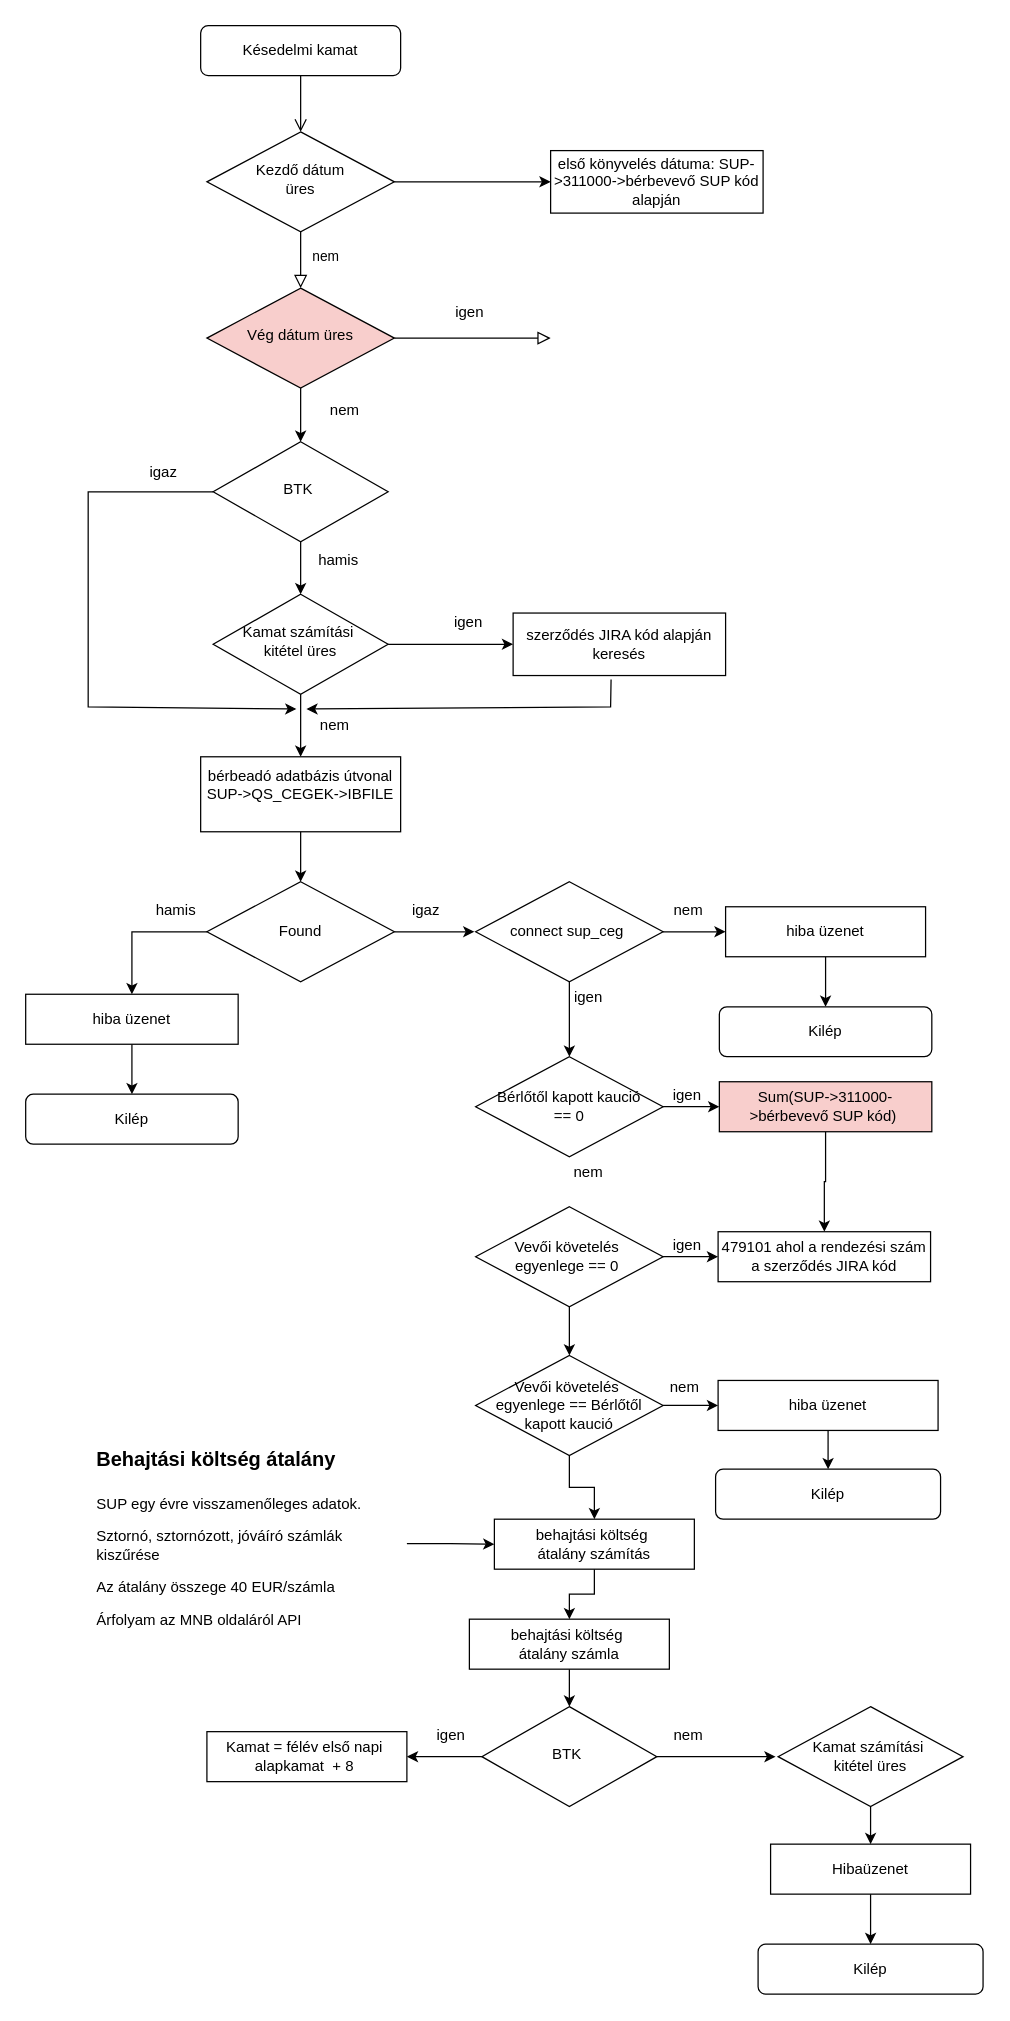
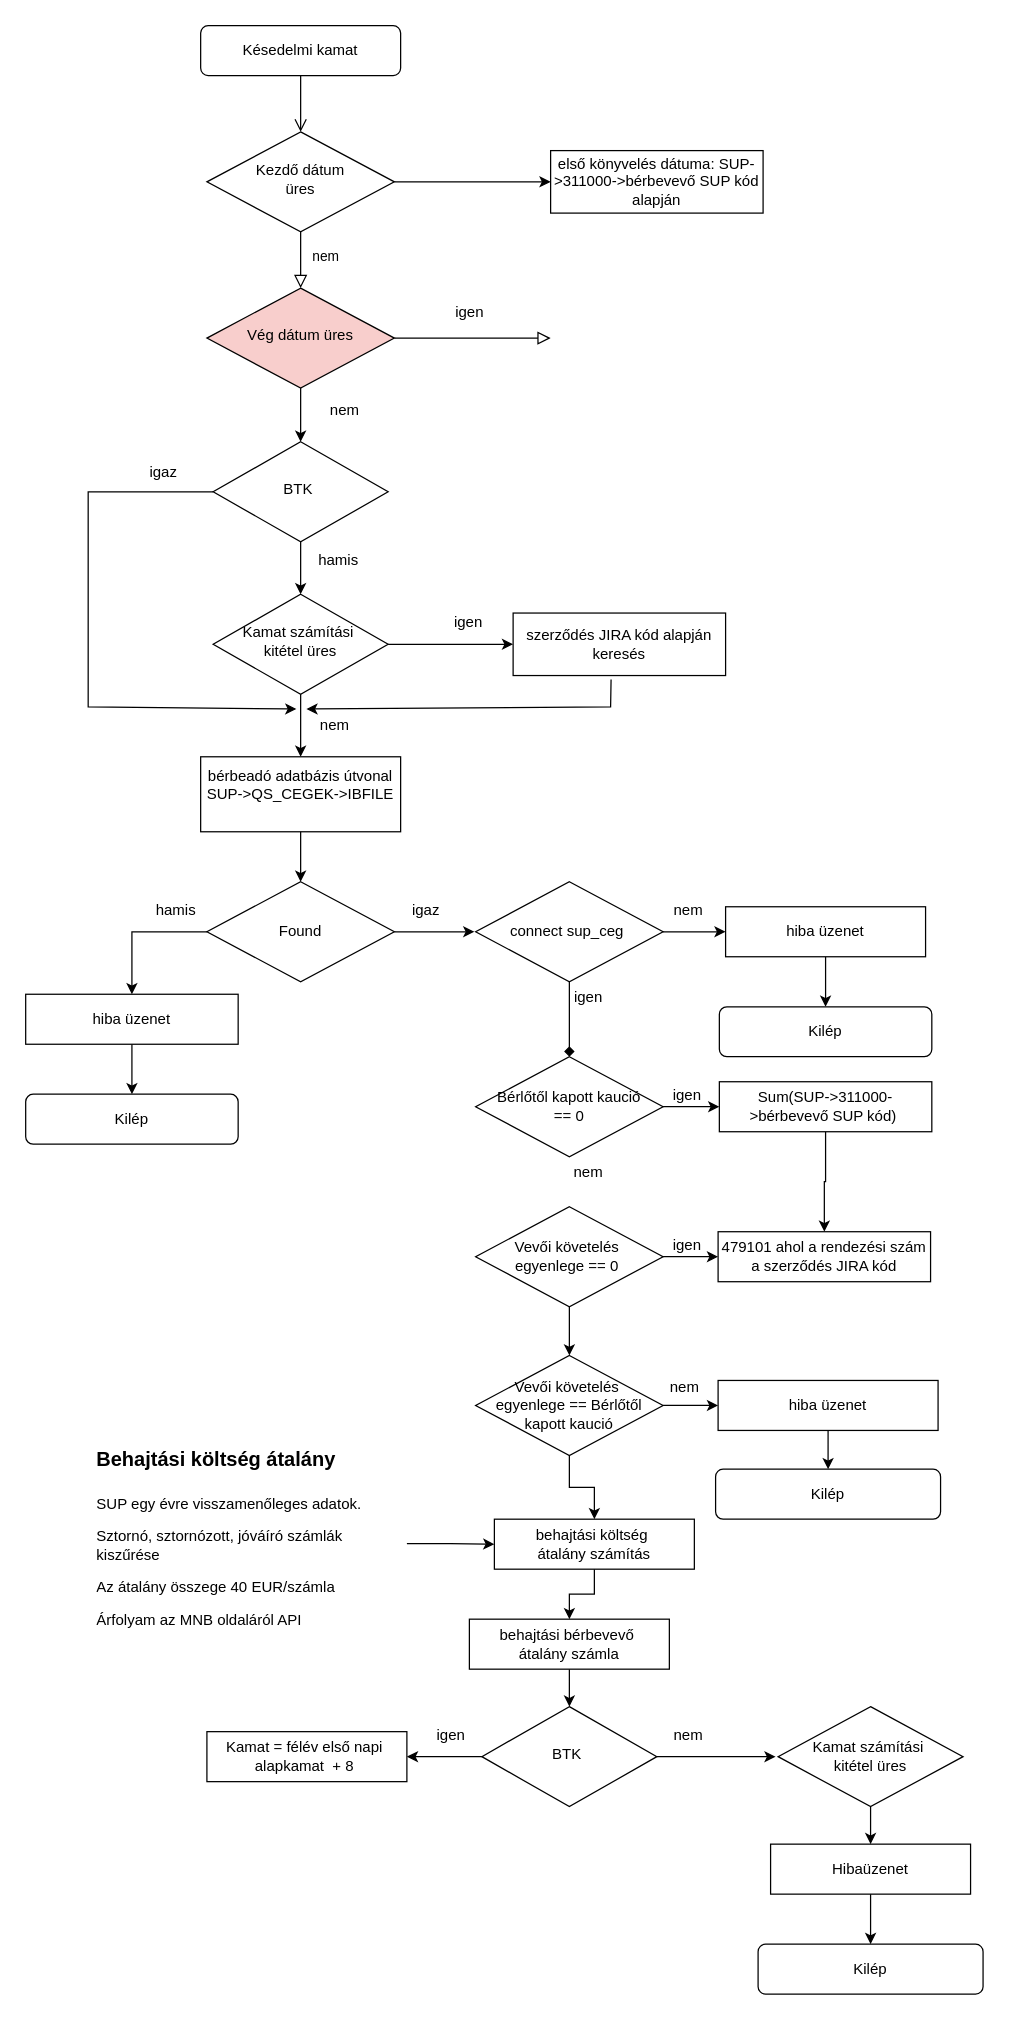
(569, 1047) -> (569, 1046)
(826, 1107) -> (826, 1107)
(569, 1644) -> (569, 1644)
